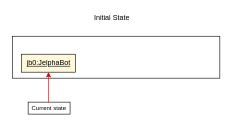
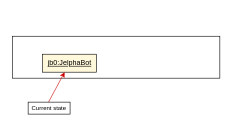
(112, 18) -> none
(48, 63) -> (69, 63)
